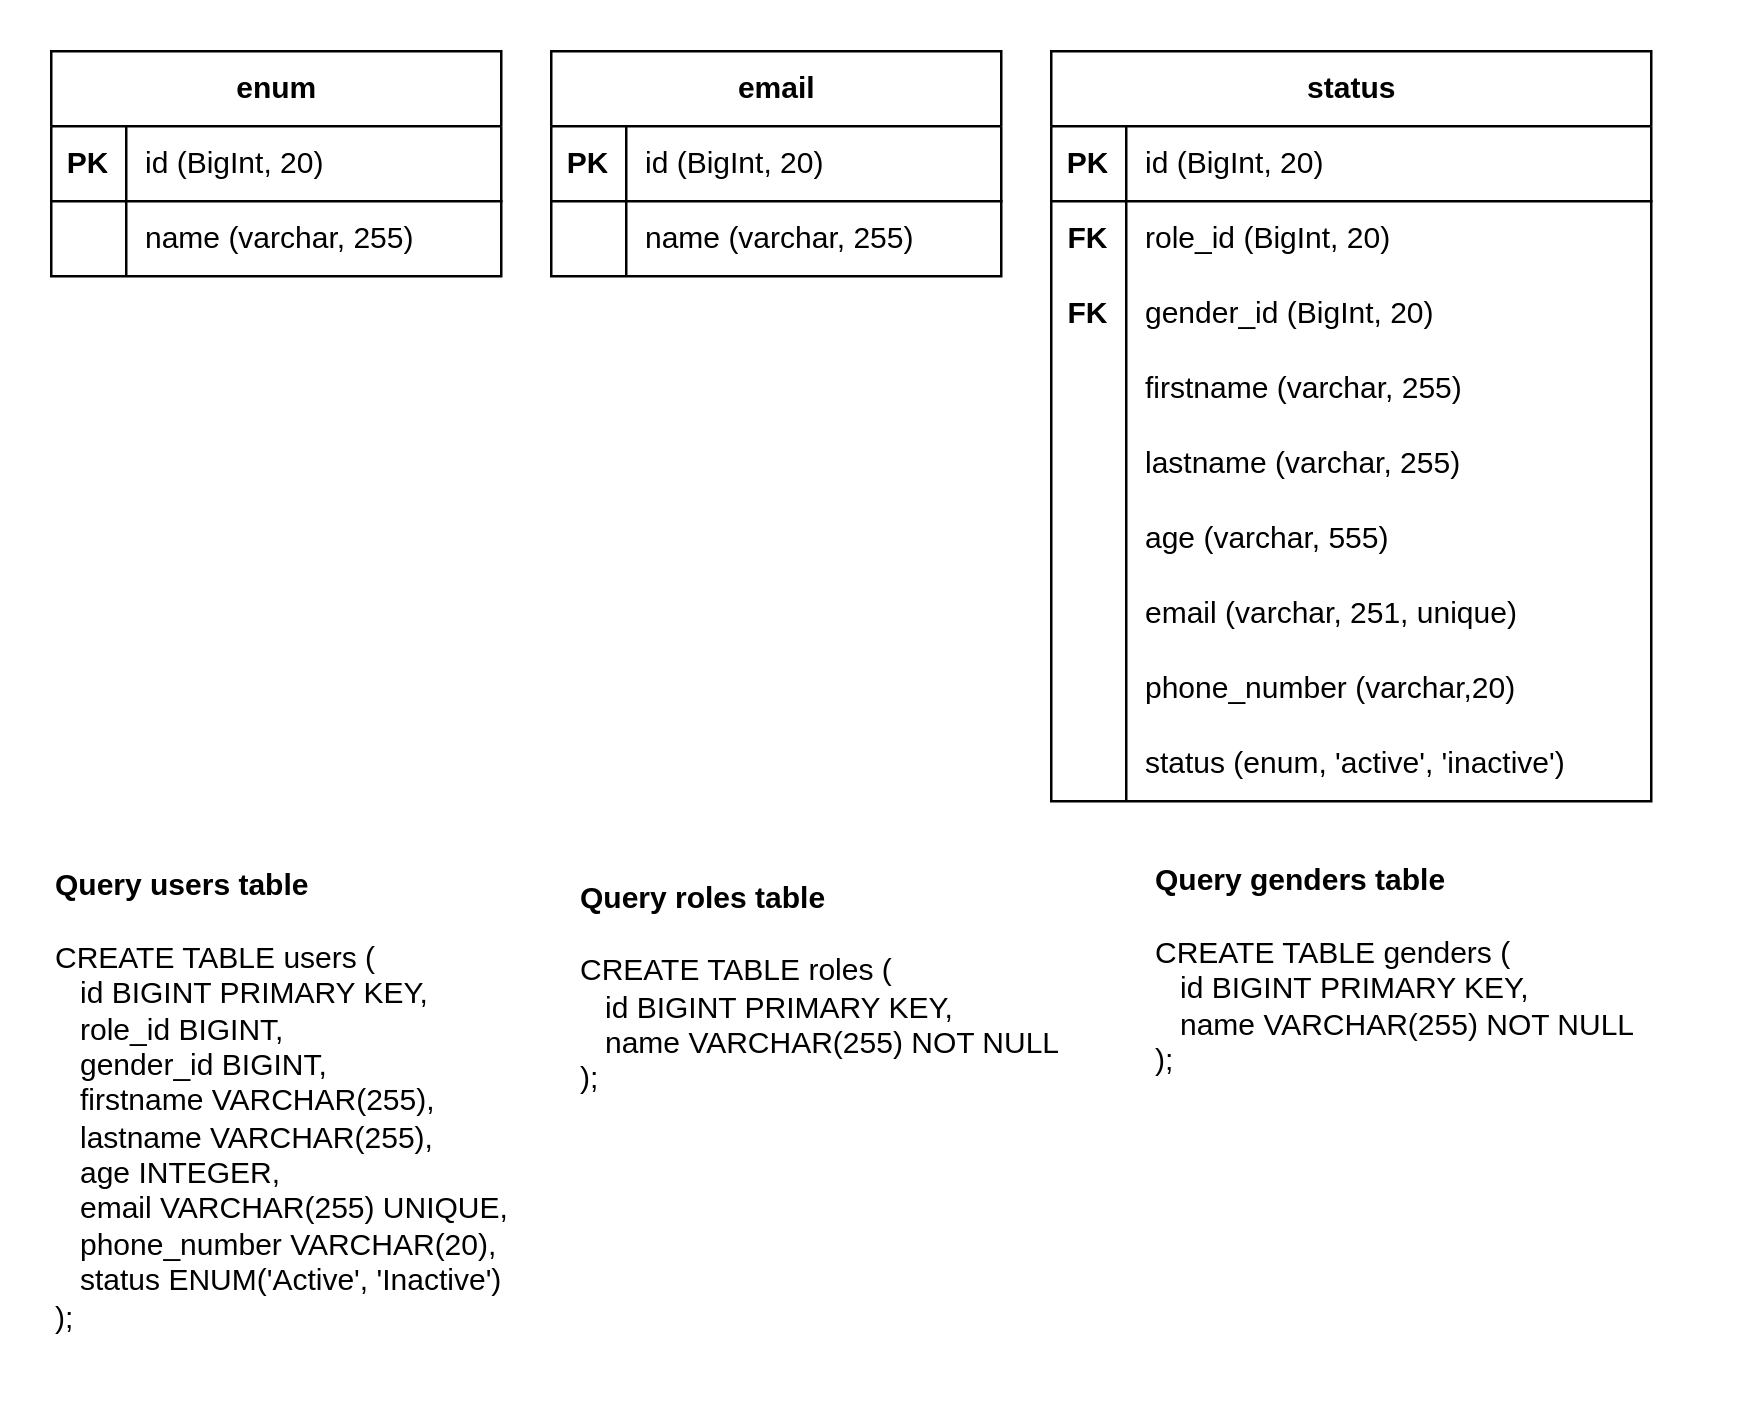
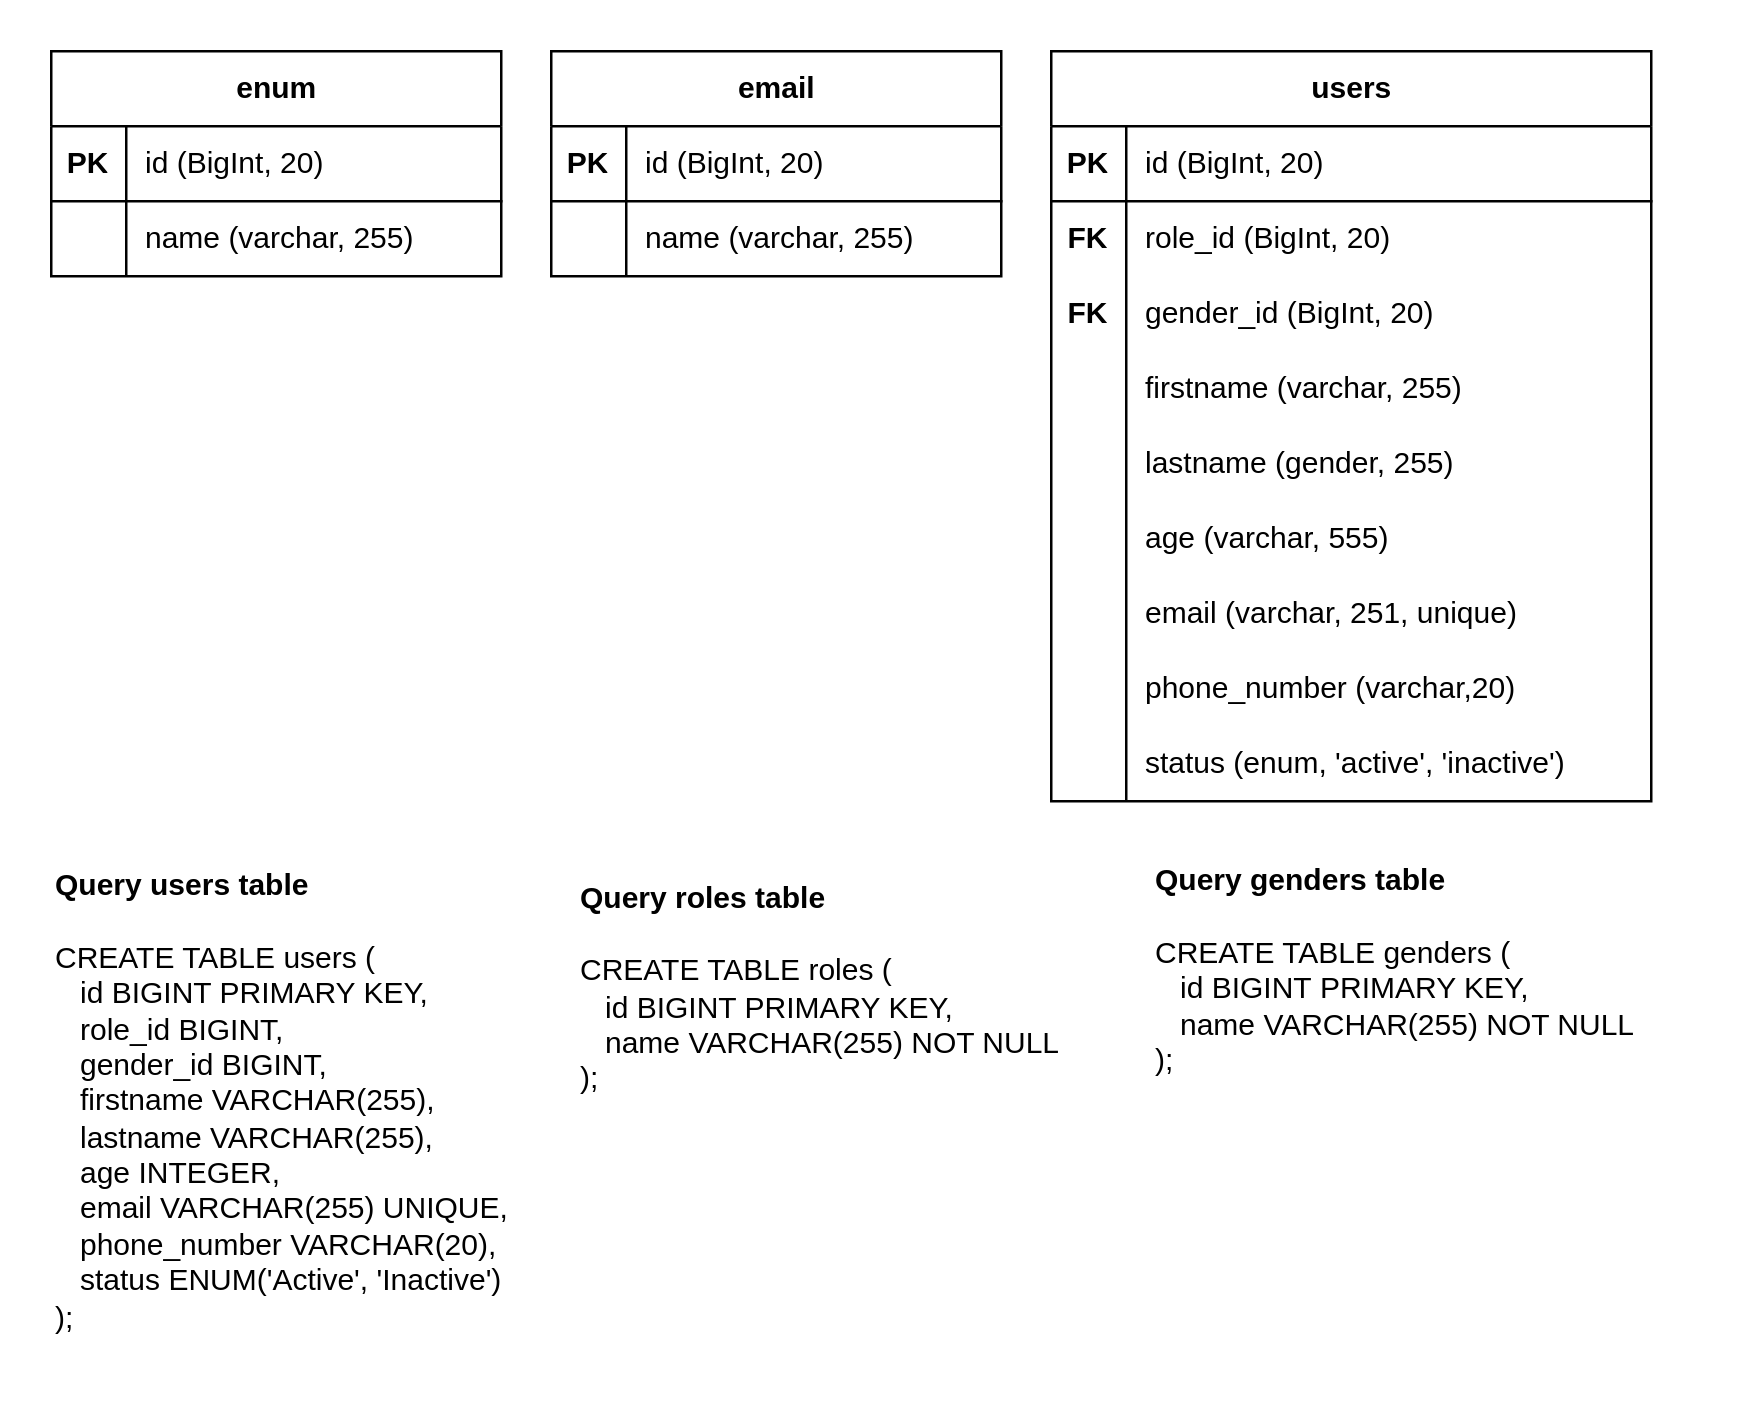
(1353, 89) -> (1353, 89)
(1324, 464) -> (1315, 464)
